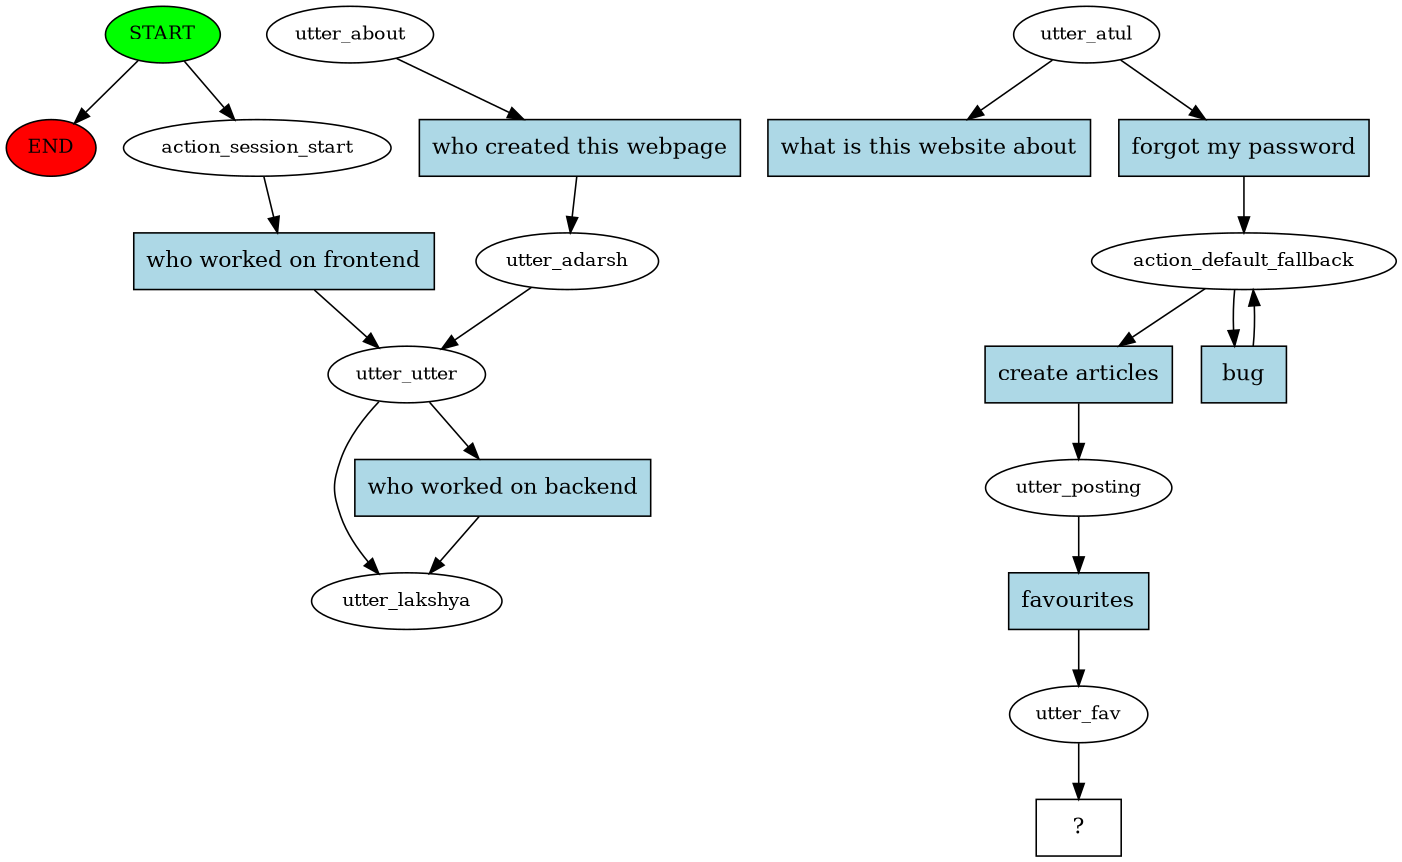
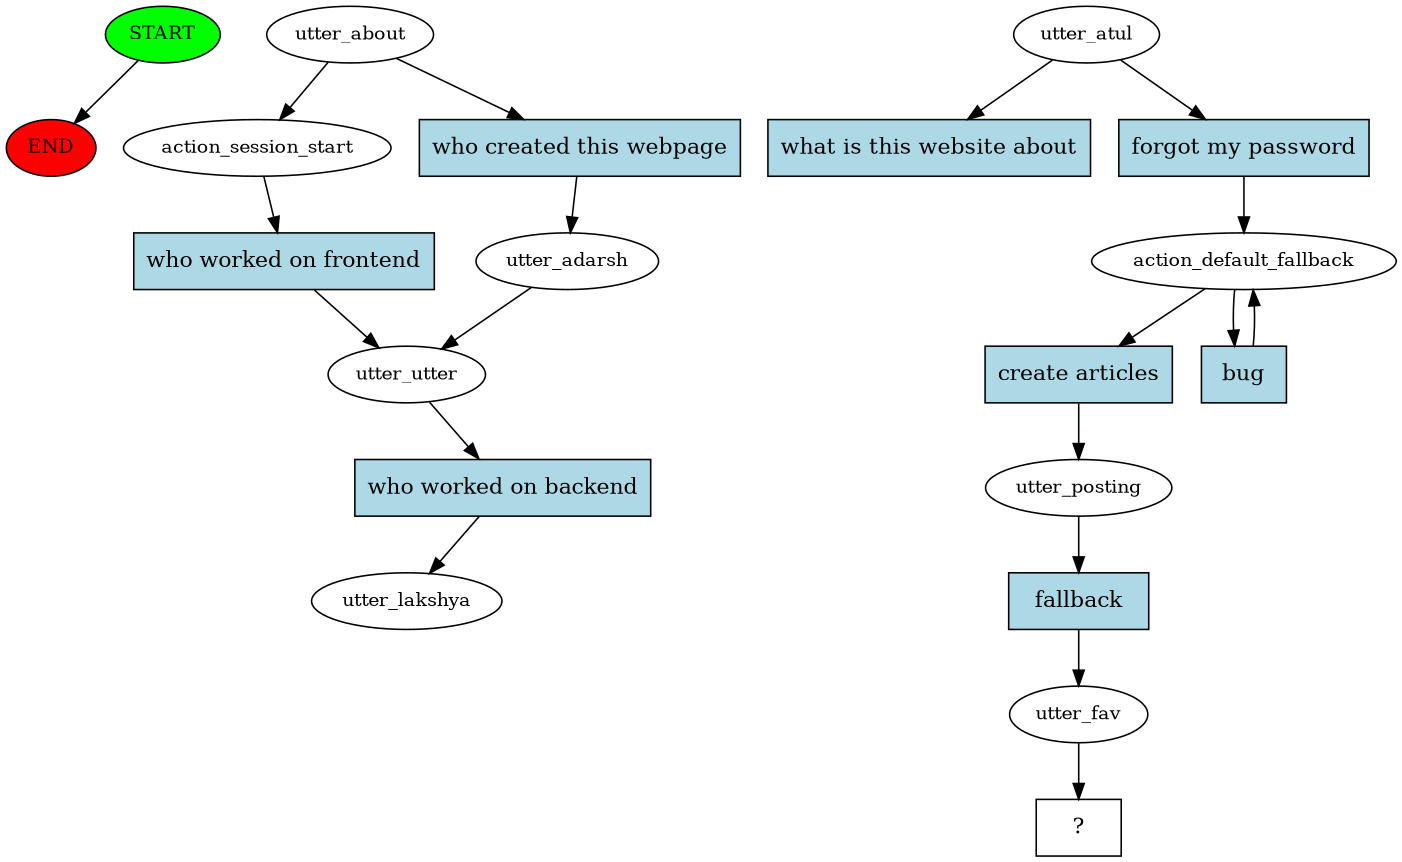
(204, 84) -> (309, 85)
(335, 480) -> none
(1079, 601) -> (1079, 601)
